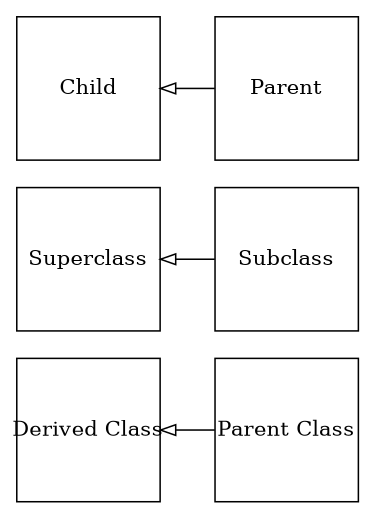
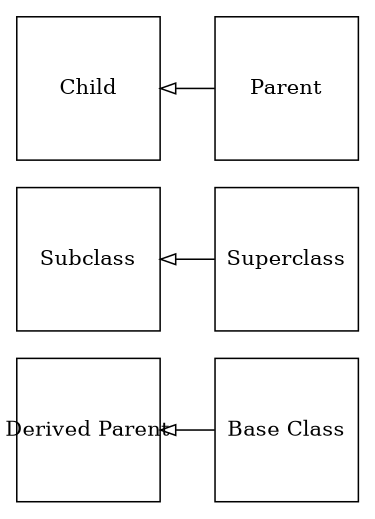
(195, 259) -> (195, 259)
(88, 430) -> (88, 430)
(287, 430) -> (287, 430)
